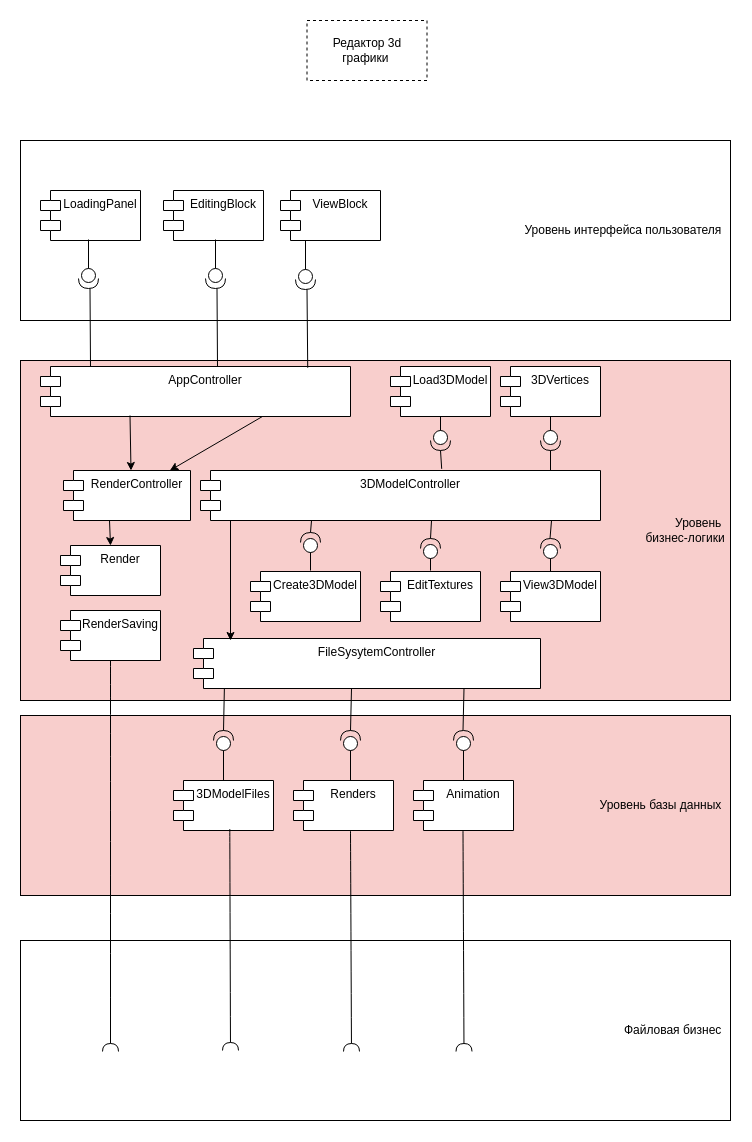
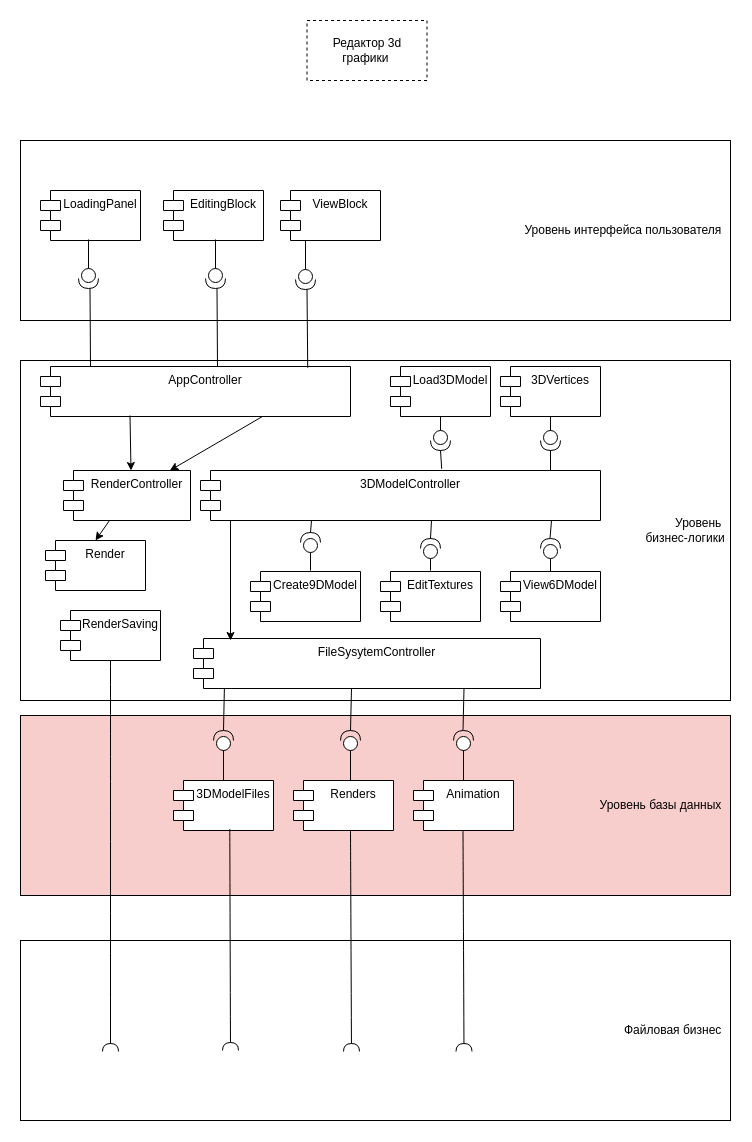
(376, 531) -> (376, 531)
(111, 571) -> (96, 566)
(316, 586) -> (316, 586)
(561, 586) -> (561, 586)
